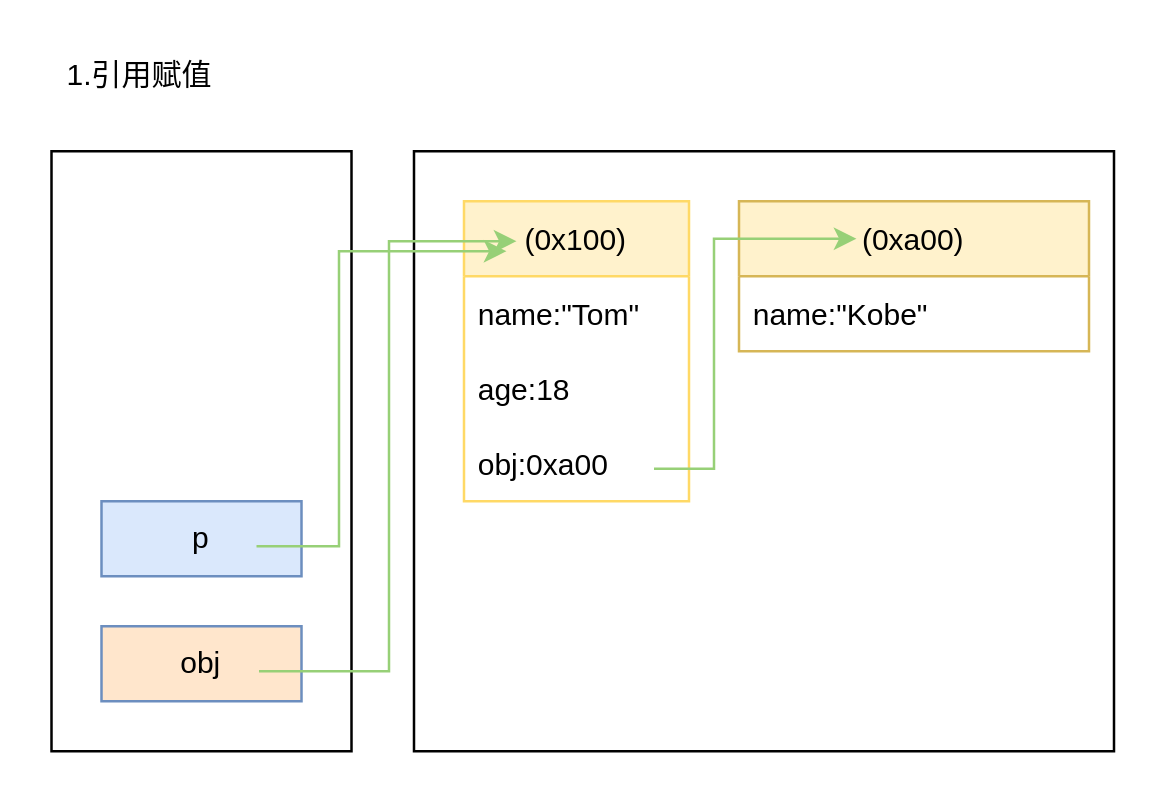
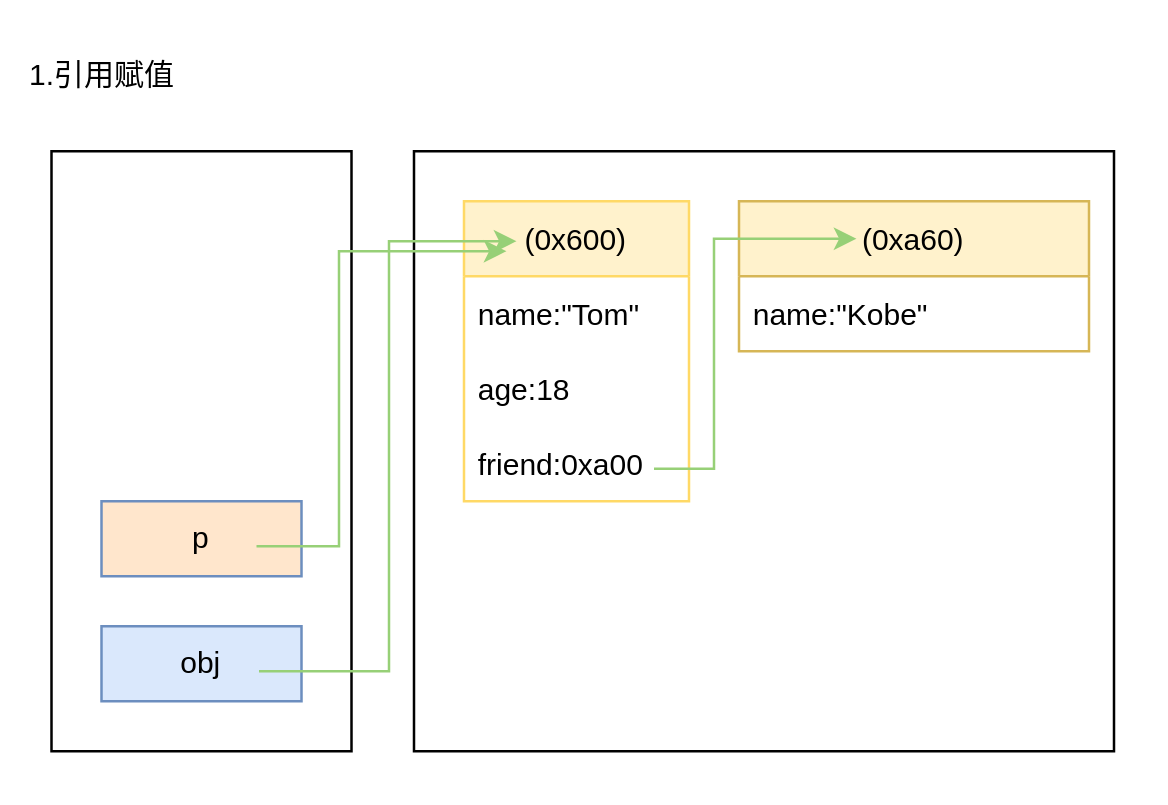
(139, 76) -> (101, 76)
(575, 240) -> (575, 240)
(913, 240) -> (913, 240)
(549, 465) -> (571, 465)
(201, 539) -> (201, 539)
(201, 664) -> (201, 664)
